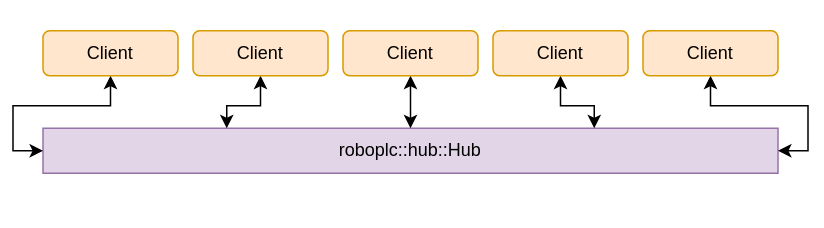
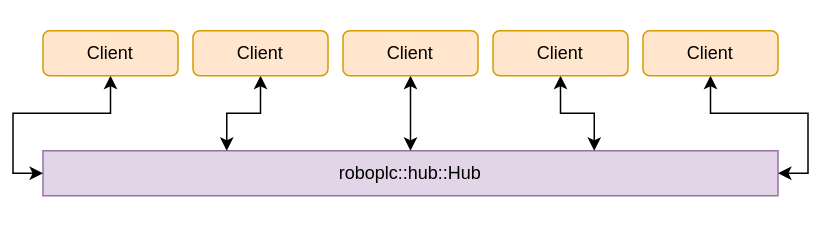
(410, 151) -> (410, 173)
